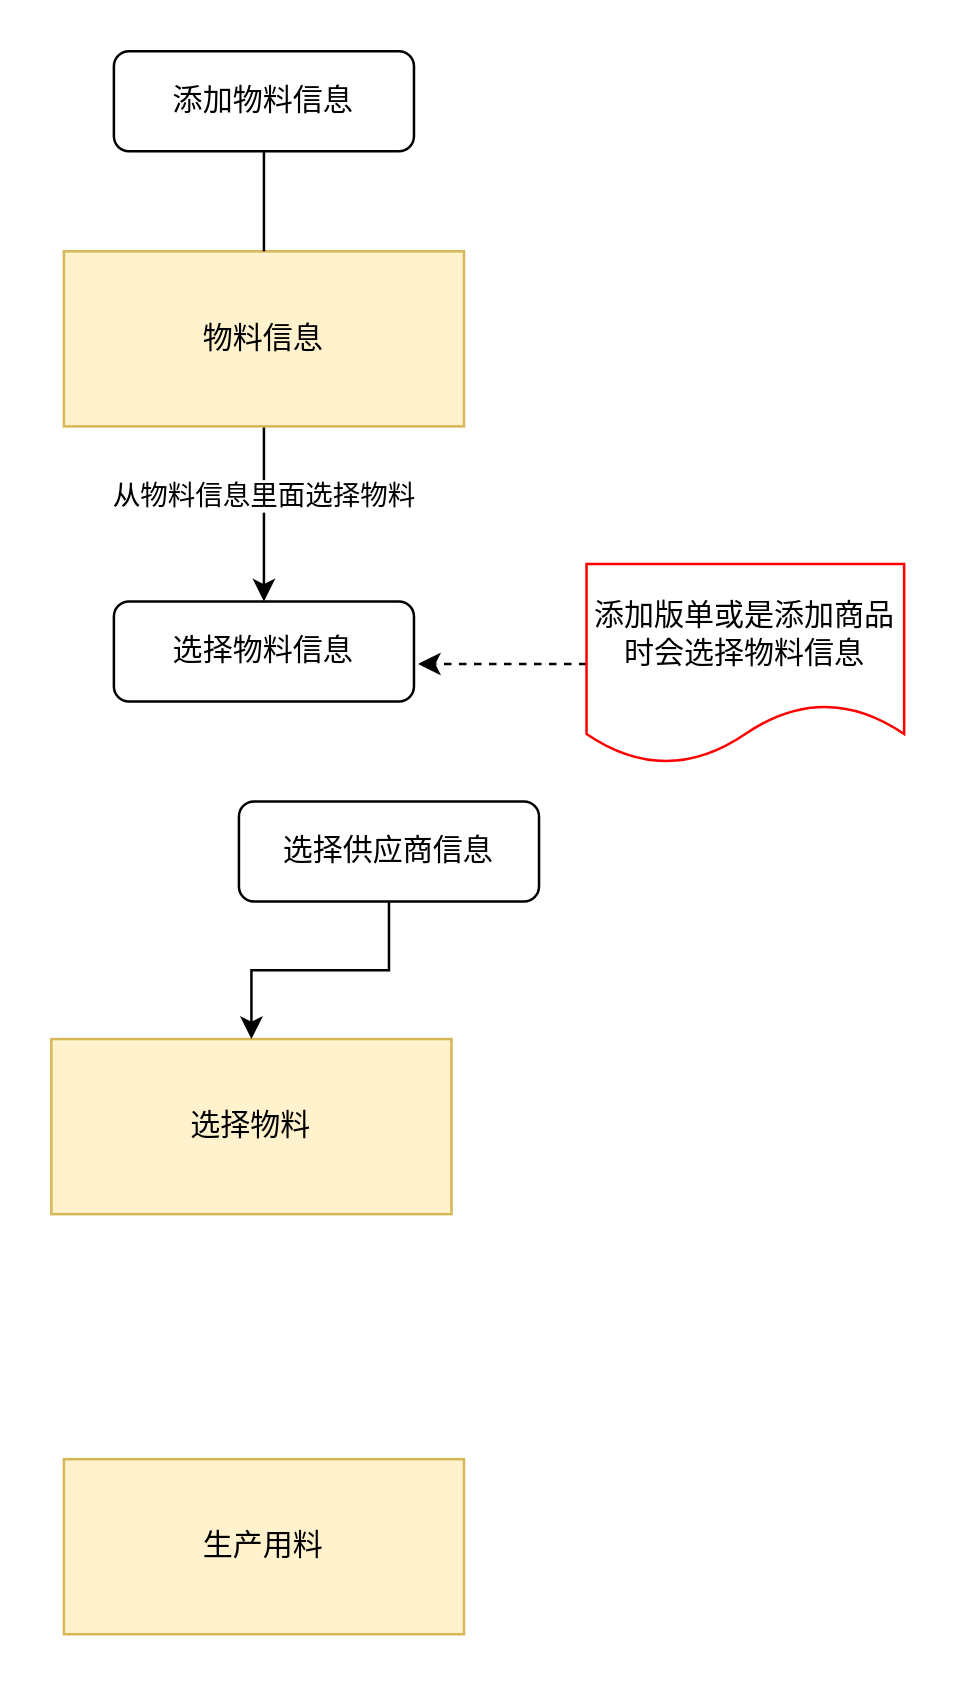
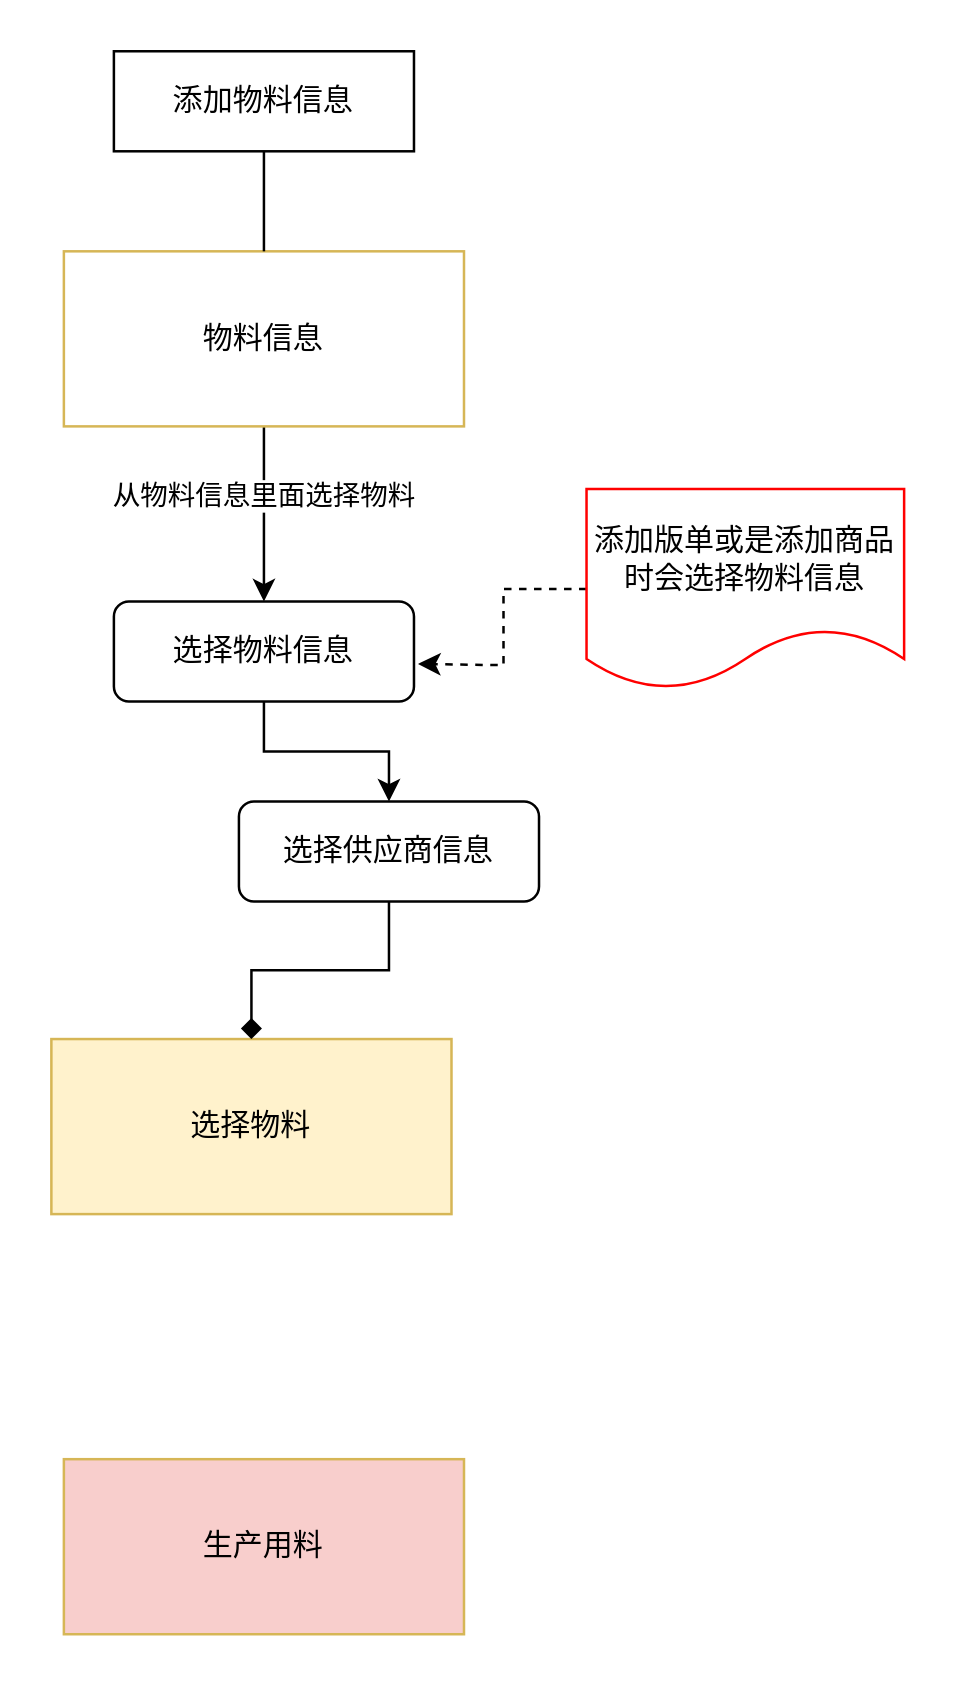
(264, 101) -> (264, 101)
(264, 339) -> (264, 339)
(745, 664) -> (745, 589)
none -> (318, 751)
(251, 1020) -> (251, 1018)
(264, 1546) -> (264, 1546)
